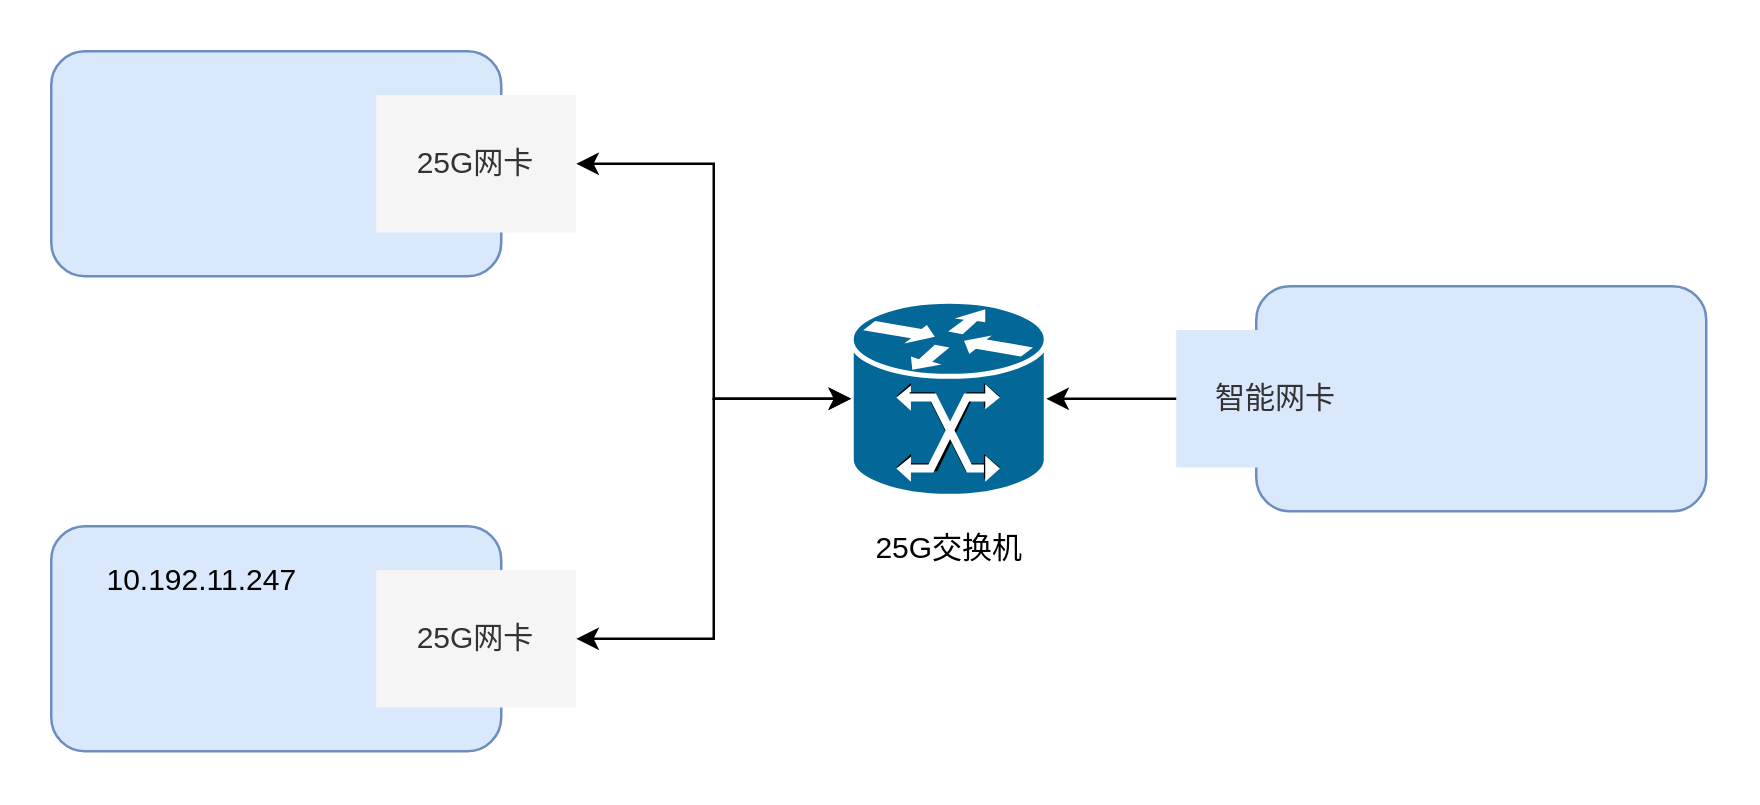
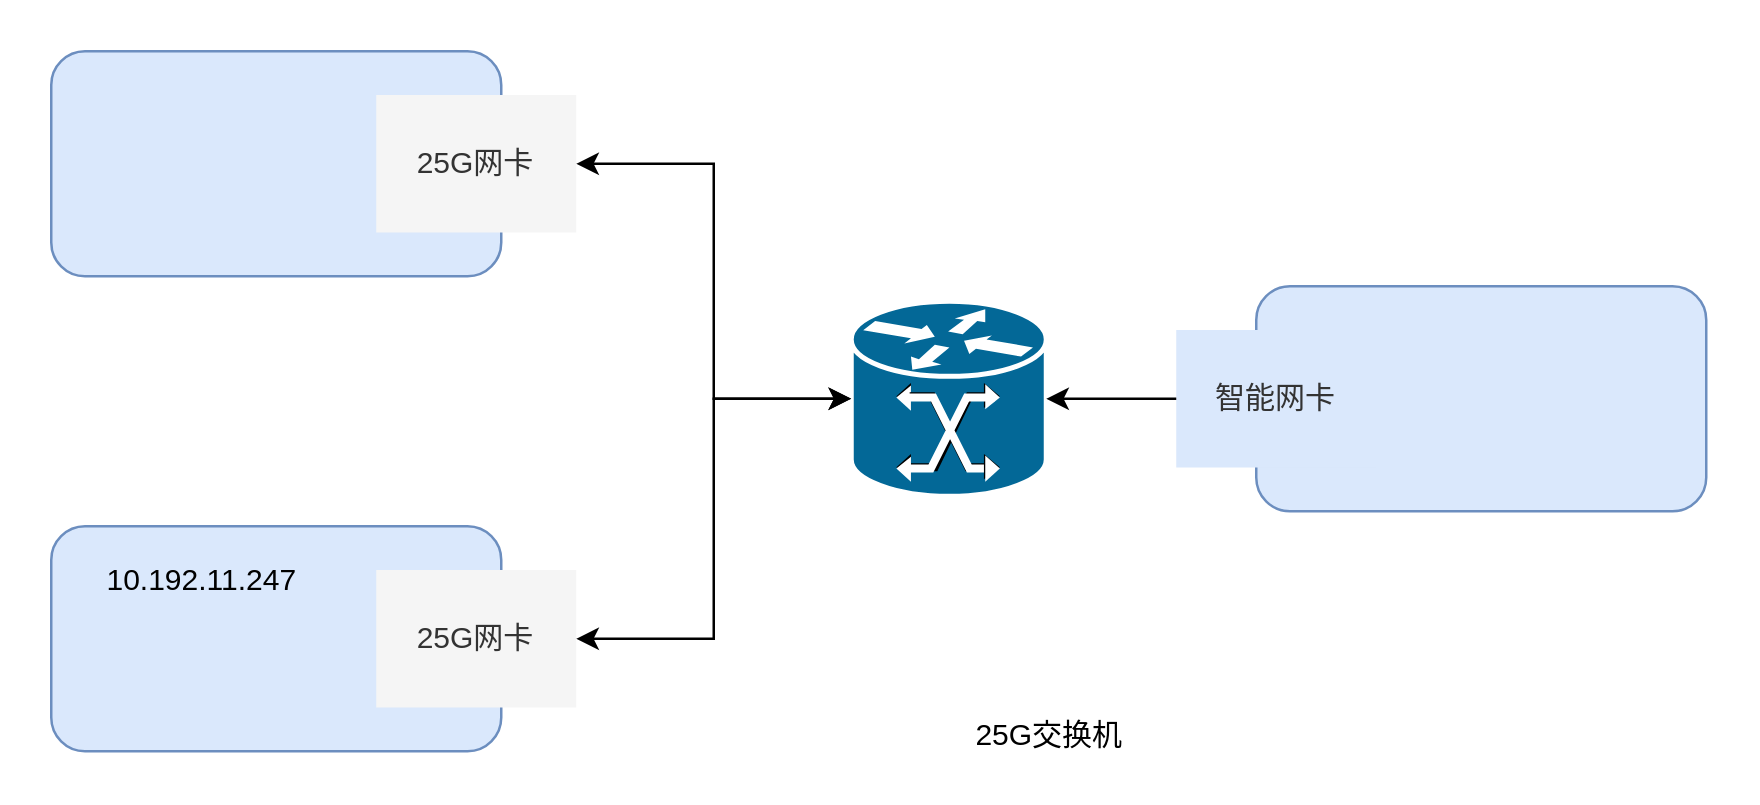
(949, 549) -> (1049, 736)
